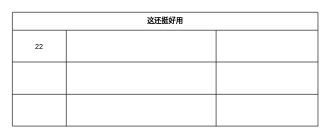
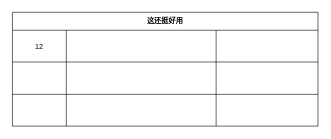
(39, 47) -> (39, 47)
